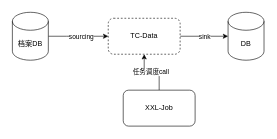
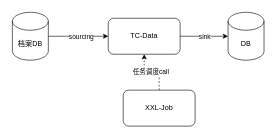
(144, 36) -> (144, 36)
(159, 82) -> (159, 82)
